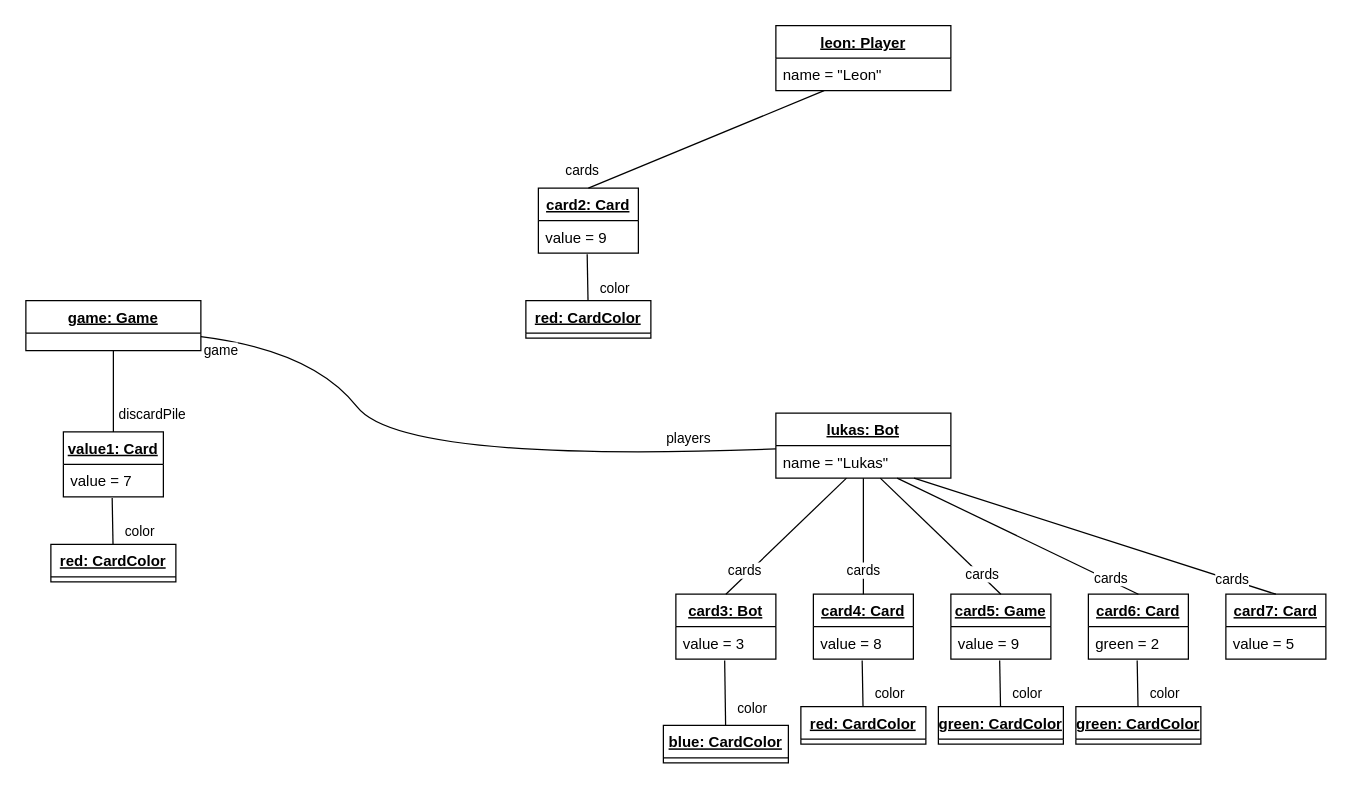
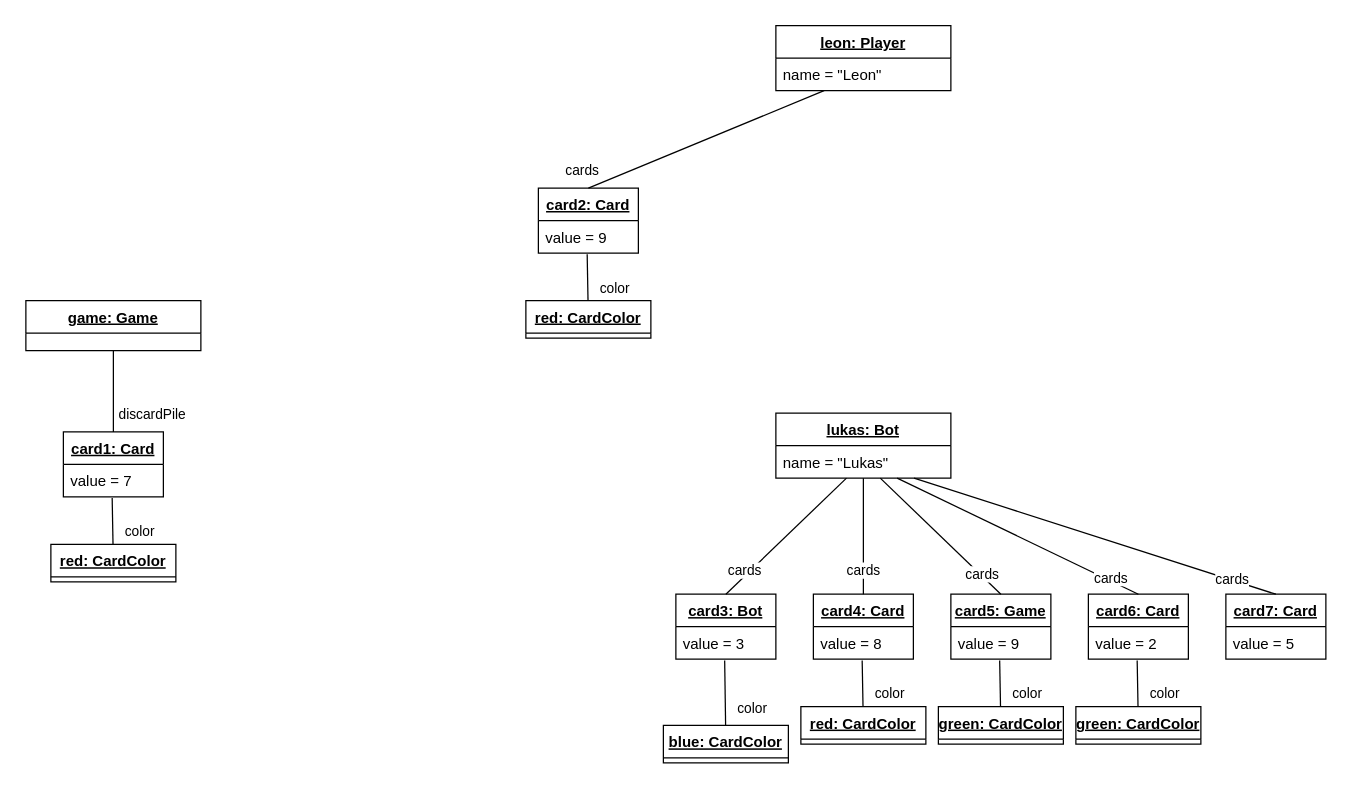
(477, 445) -> none
(113, 449) -> (113, 449)
(1129, 644) -> (1127, 644)
